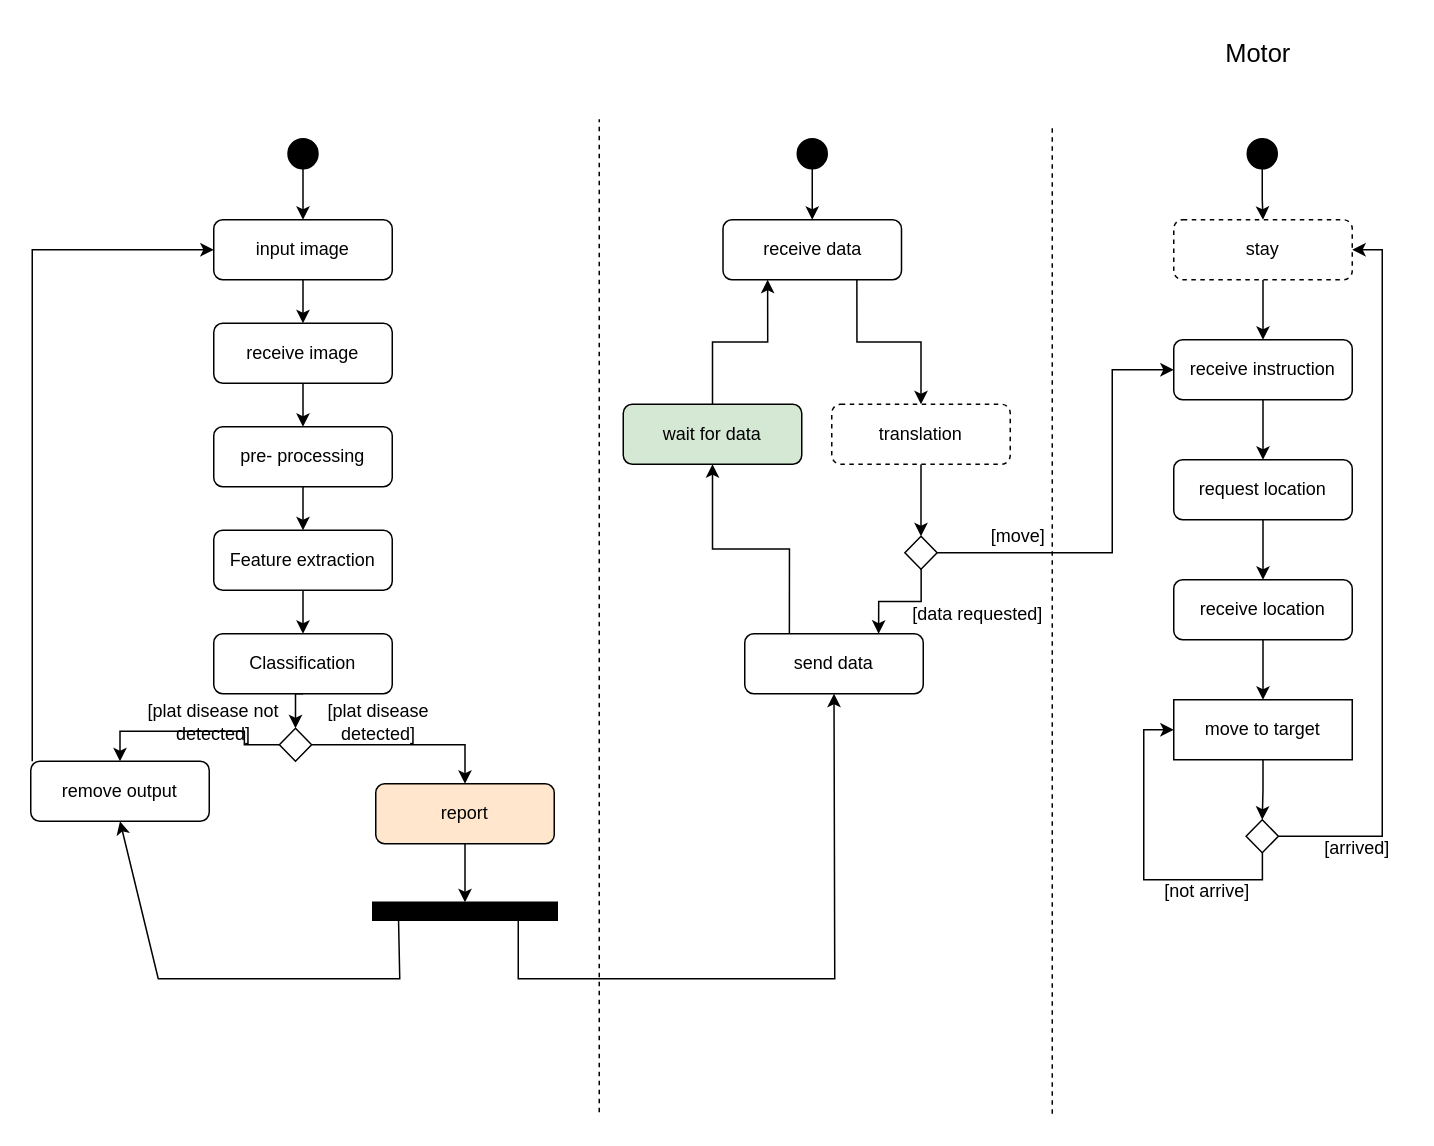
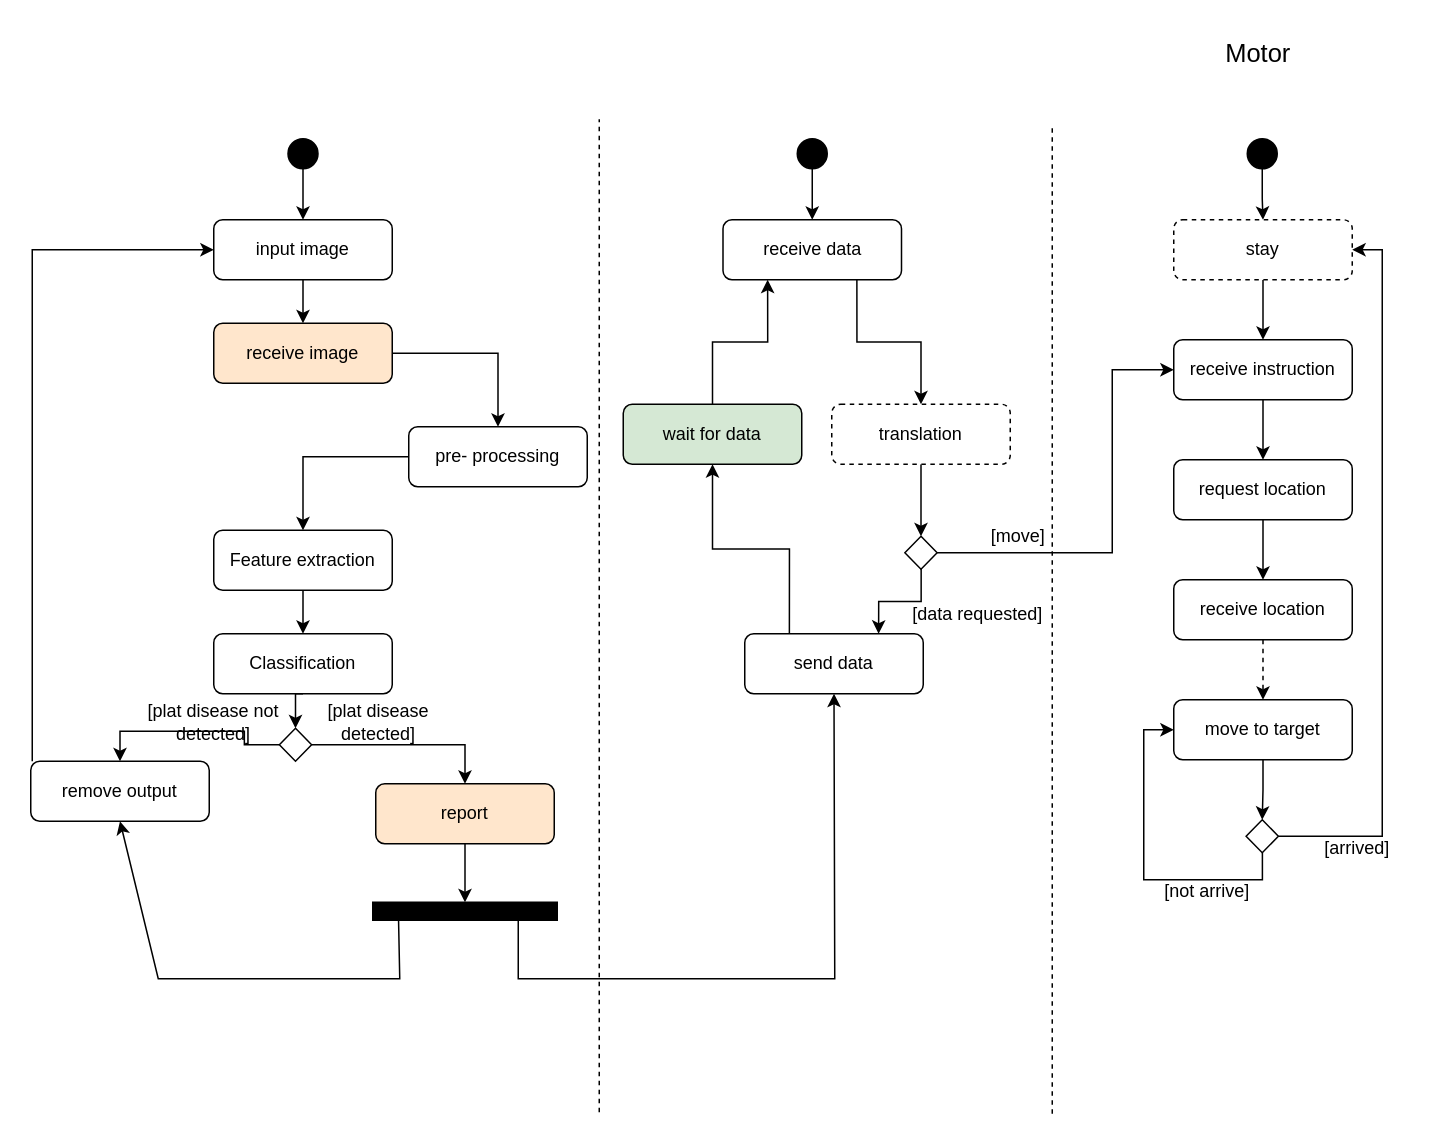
(303, 353) -> (303, 353)
(303, 457) -> (498, 457)
(1263, 664) -> (1263, 664)
(1263, 730) -> (1263, 730)
